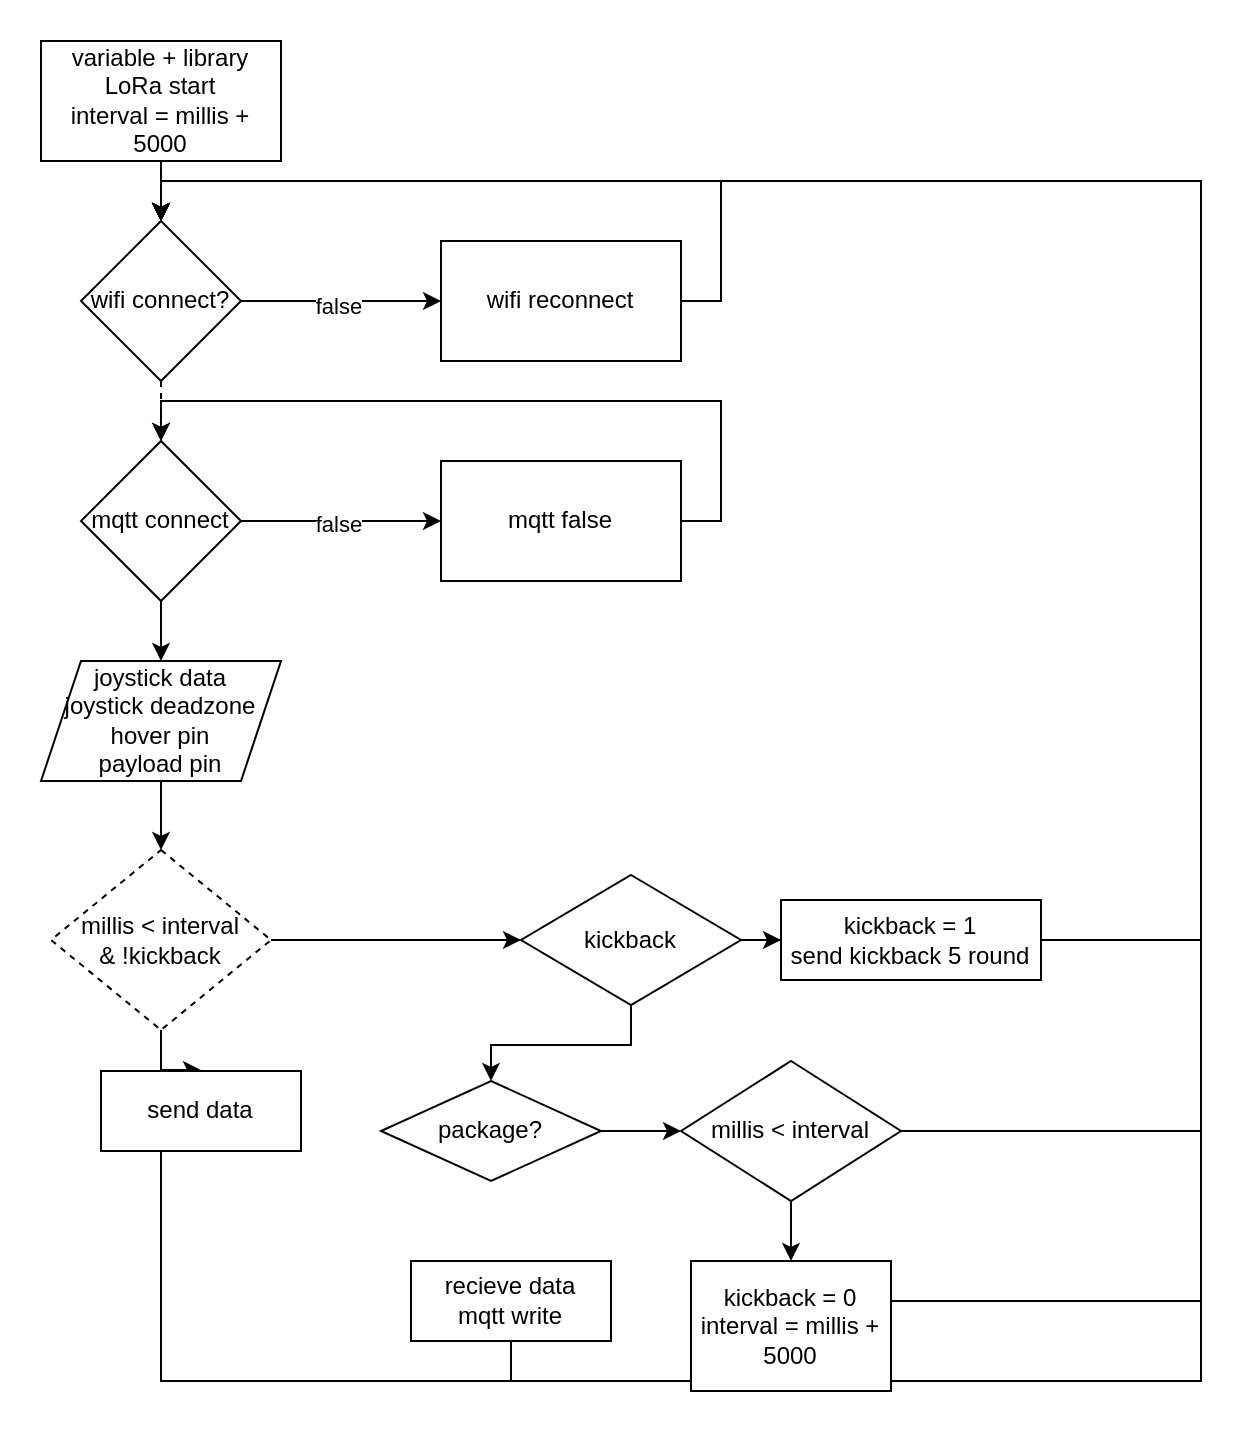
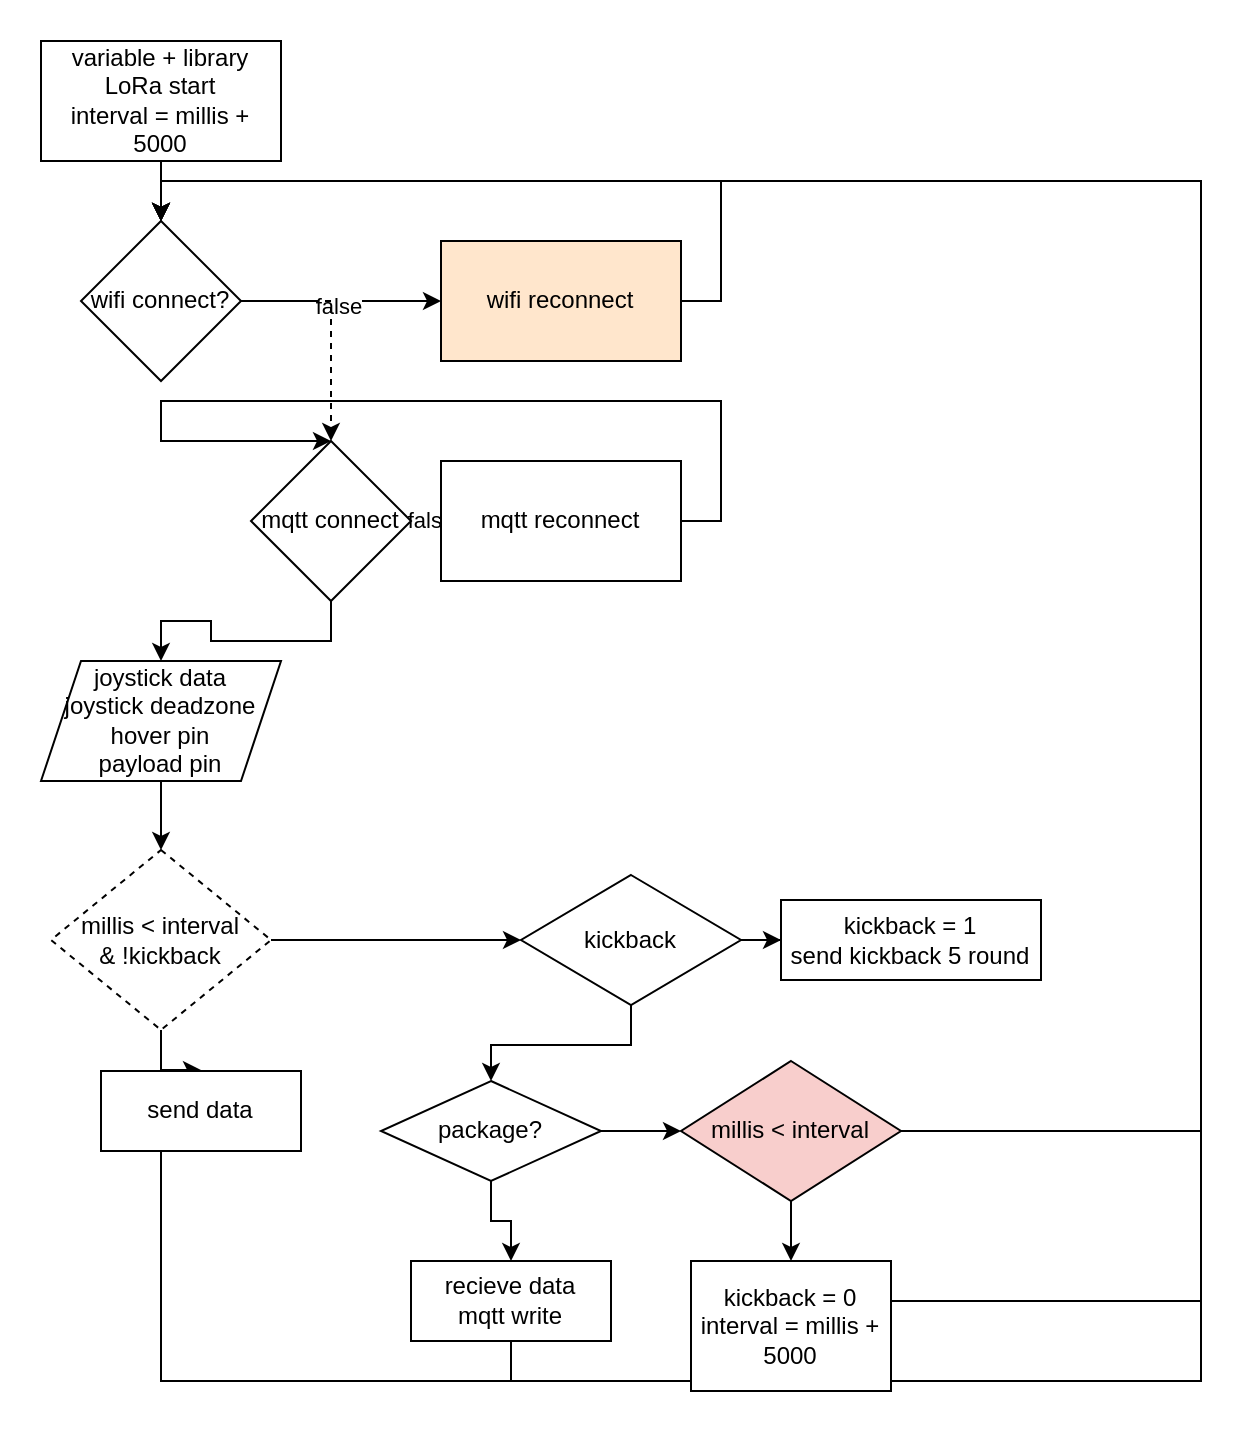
(561, 301) -> (561, 301)
(161, 521) -> (331, 521)
(561, 521) -> (561, 521)
(1119, 940) -> none
(791, 1131) -> (791, 1131)
none -> (494, 1221)
